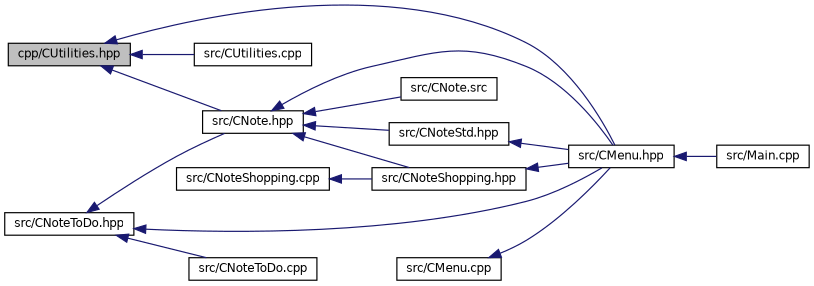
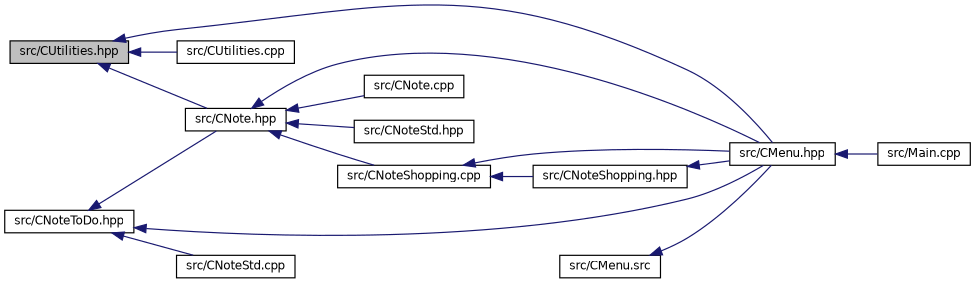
(69, 55) -> (69, 52)
(449, 89) -> (414, 86)
(545, 146) -> (602, 150)
(357, 152) -> (327, 151)
(253, 269) -> (236, 267)
(449, 269) -> (610, 267)
